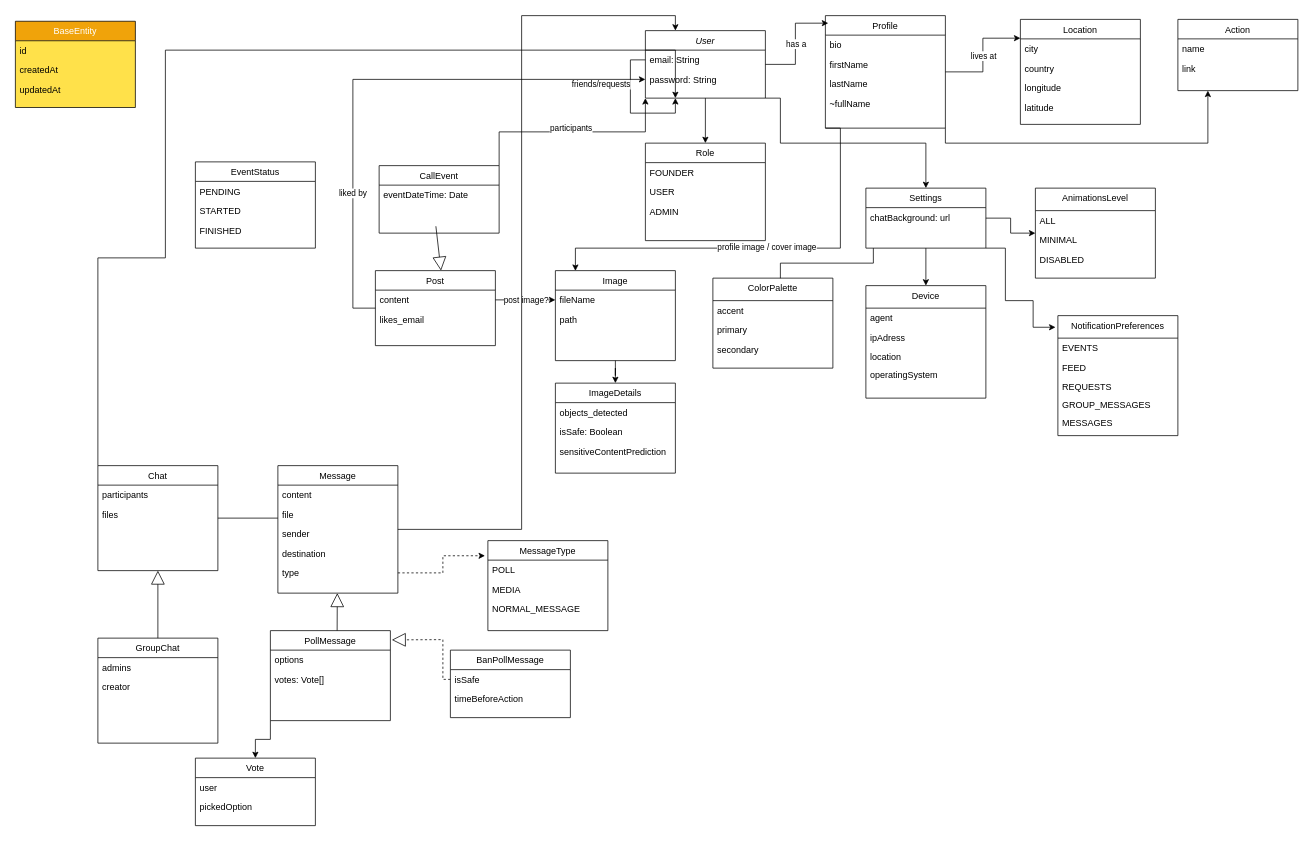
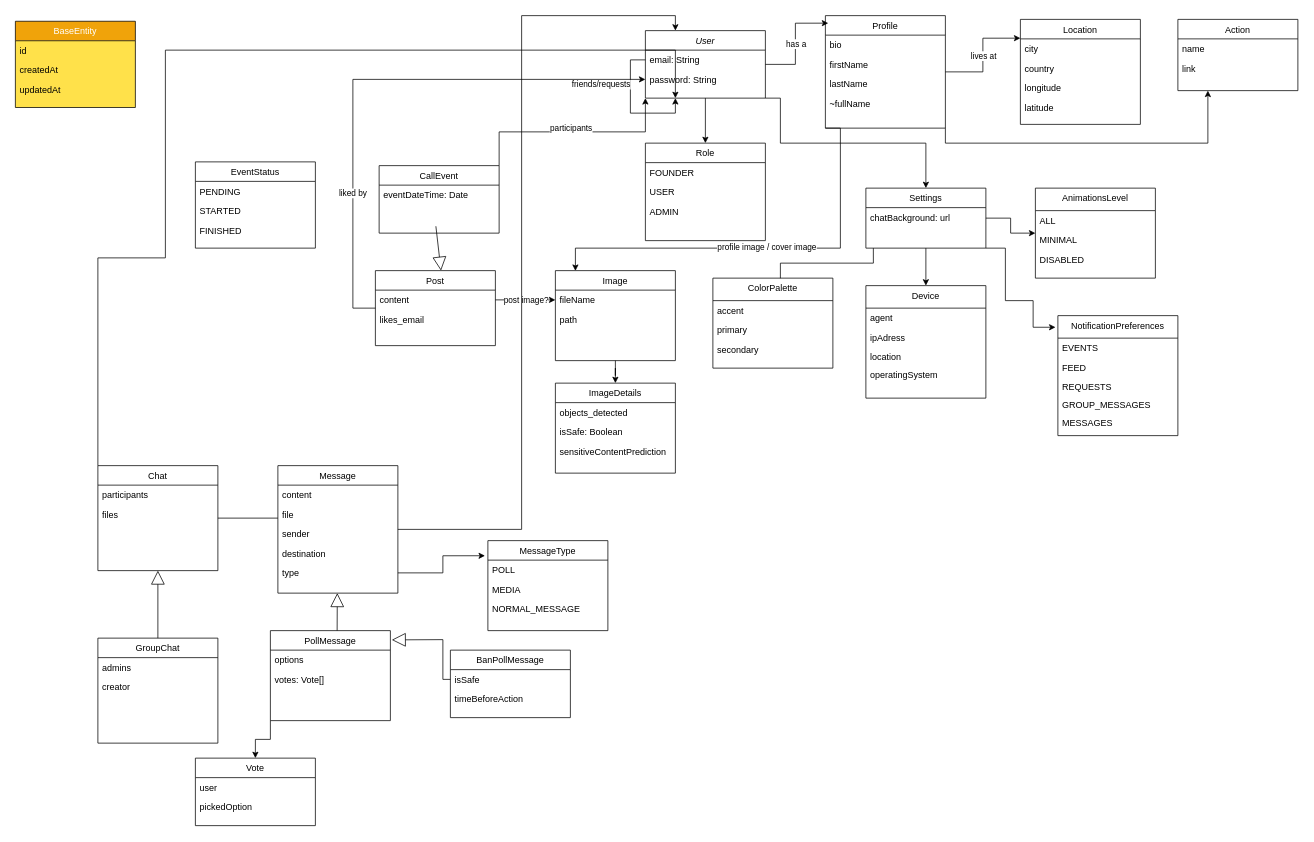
(443, 568) -> (443, 568)
(443, 643) -> (443, 643)
